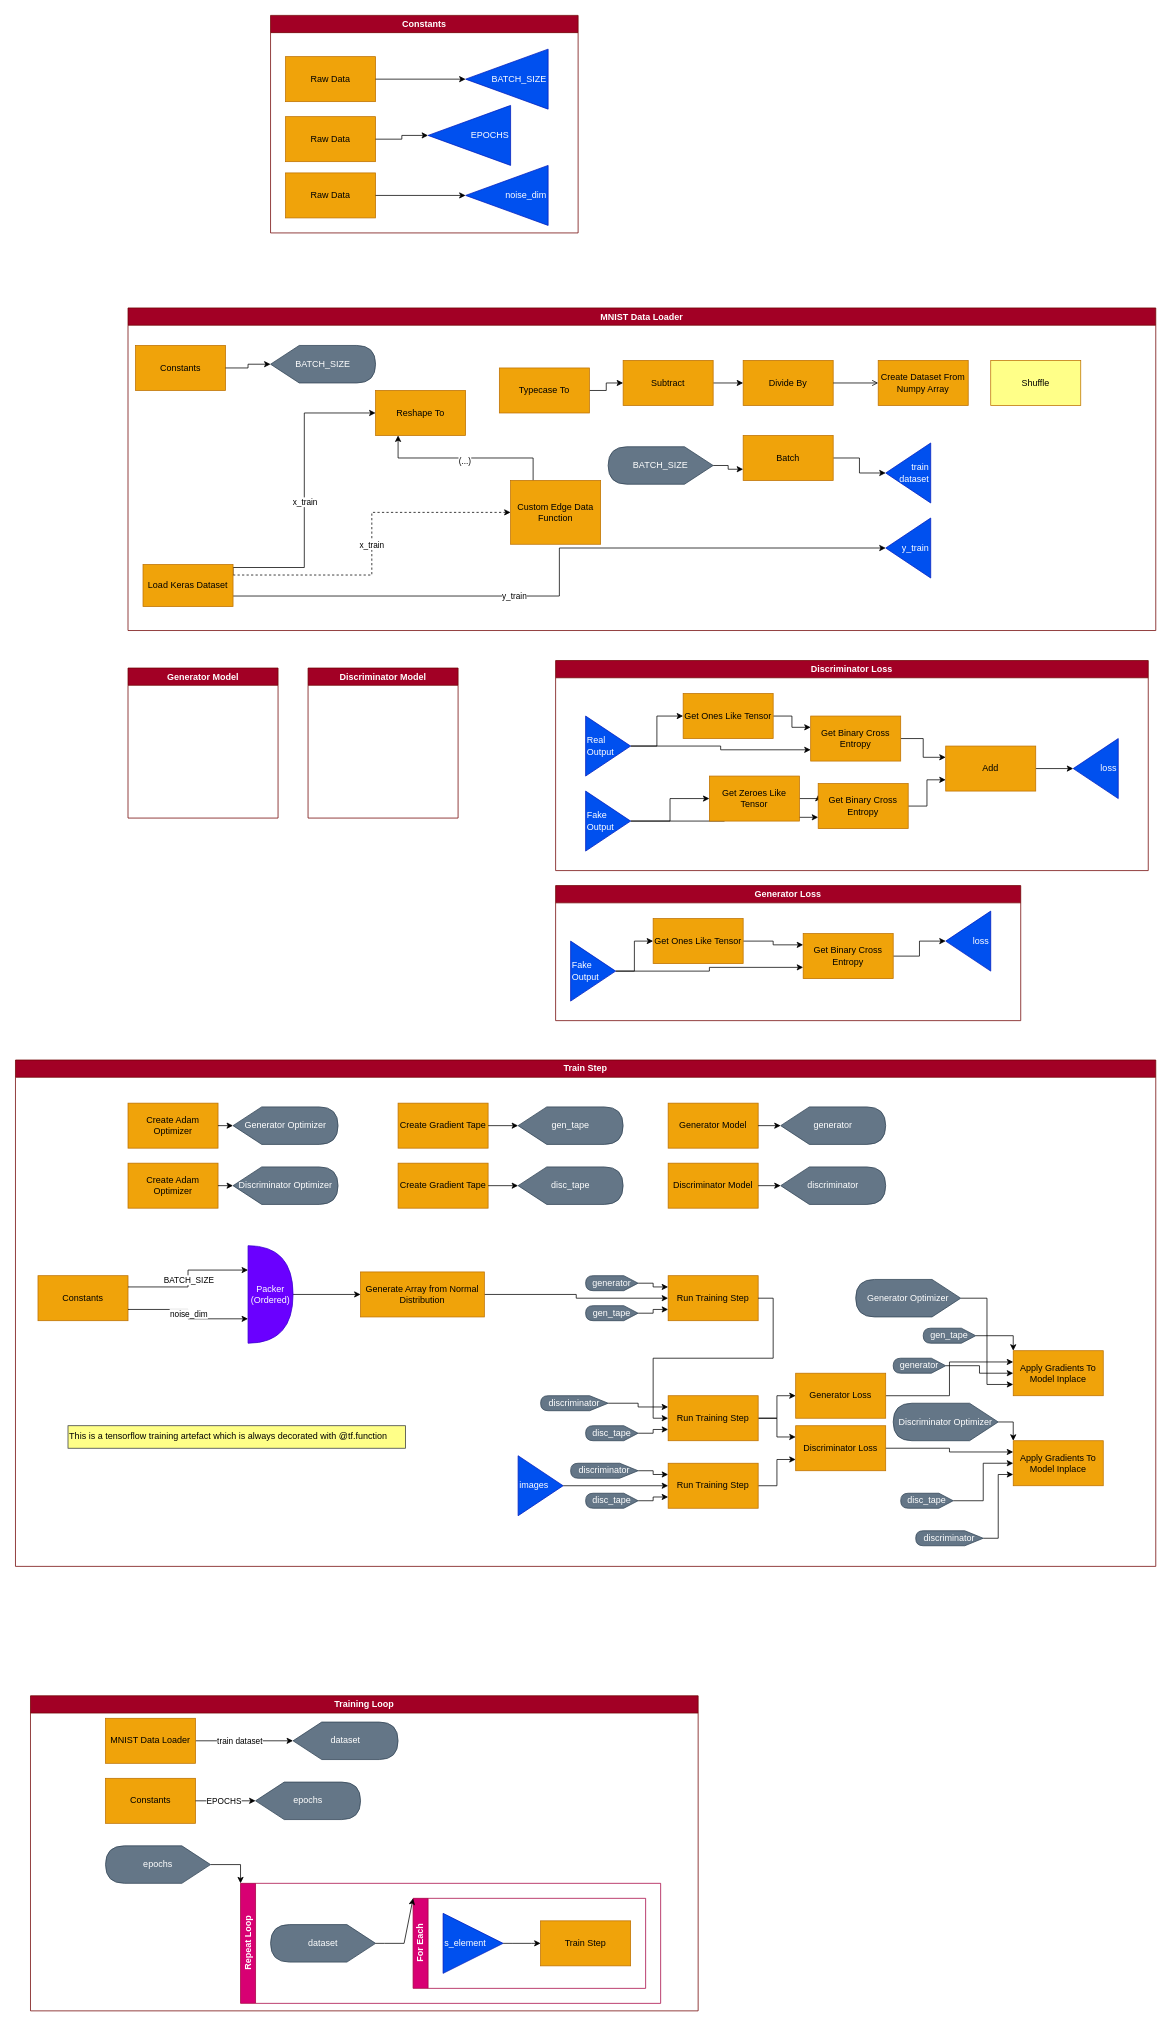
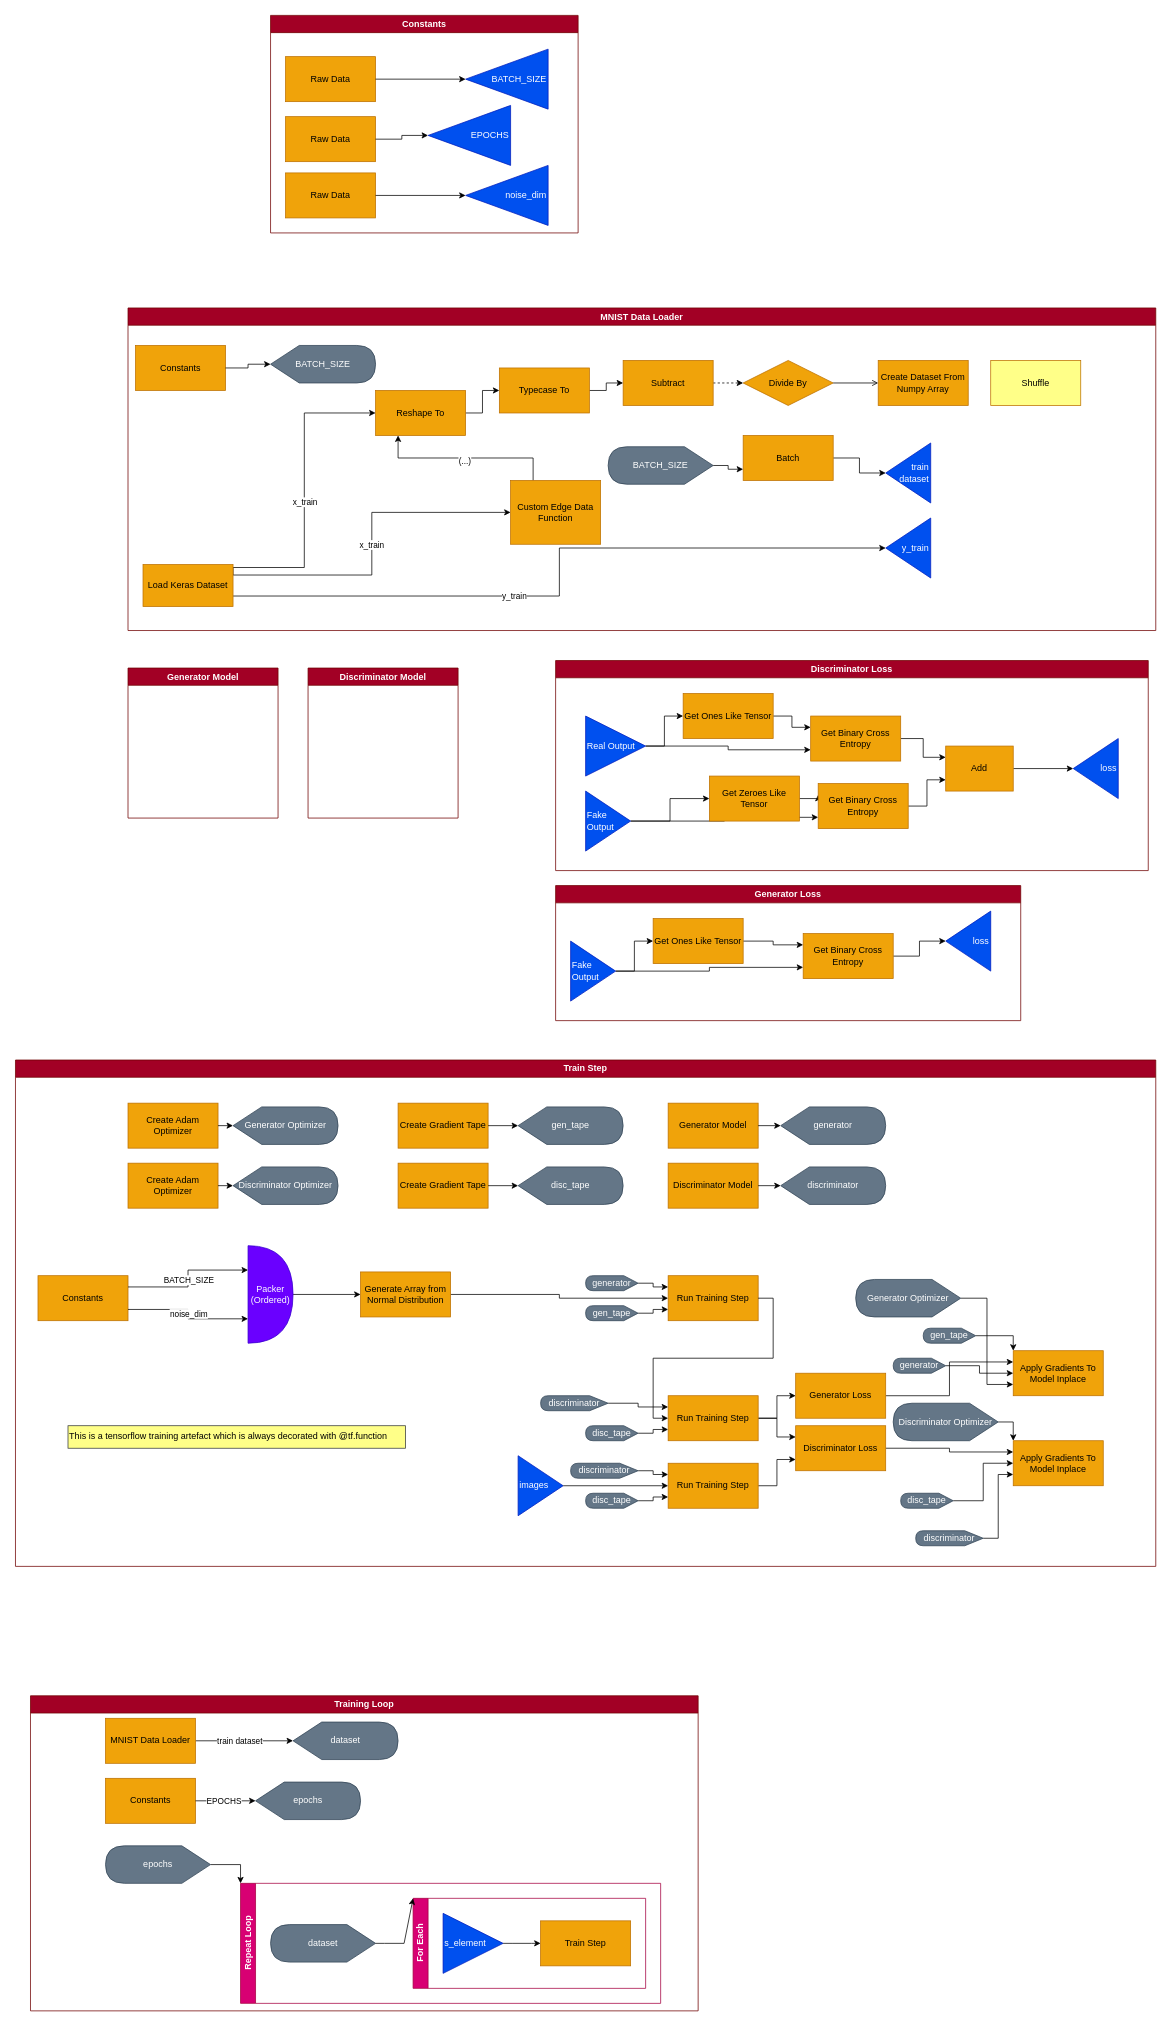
(725, 383) -> (725, 383)
(788, 383) -> (788, 383)
none -> (482, 397)
(315, 575) -> (315, 575)
(608, 746) -> (615, 746)
(990, 768) -> (979, 768)
(422, 1294) -> (405, 1294)
